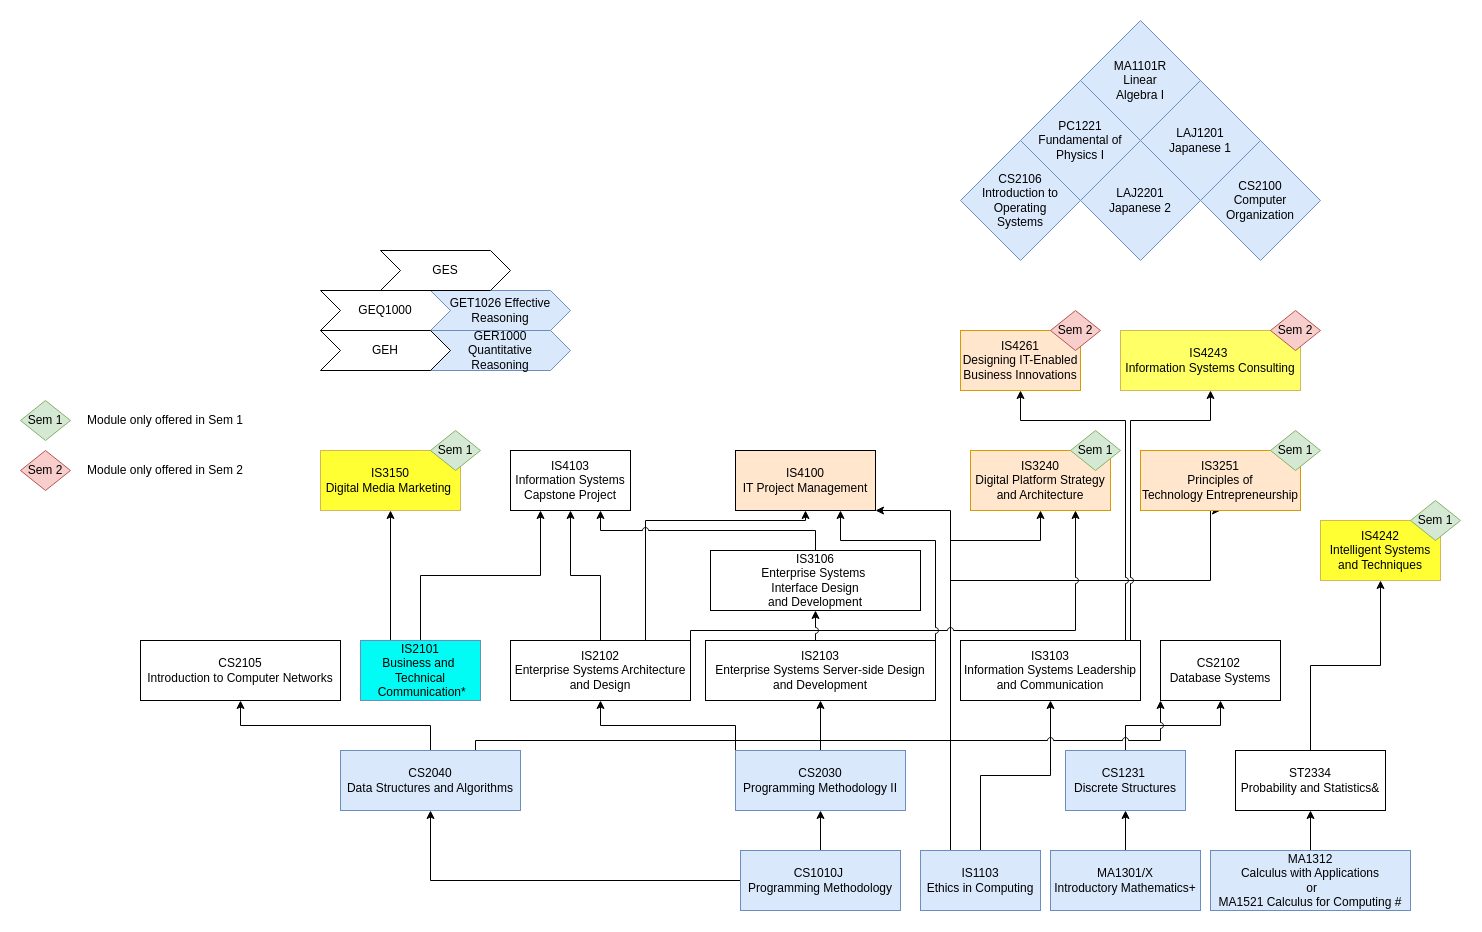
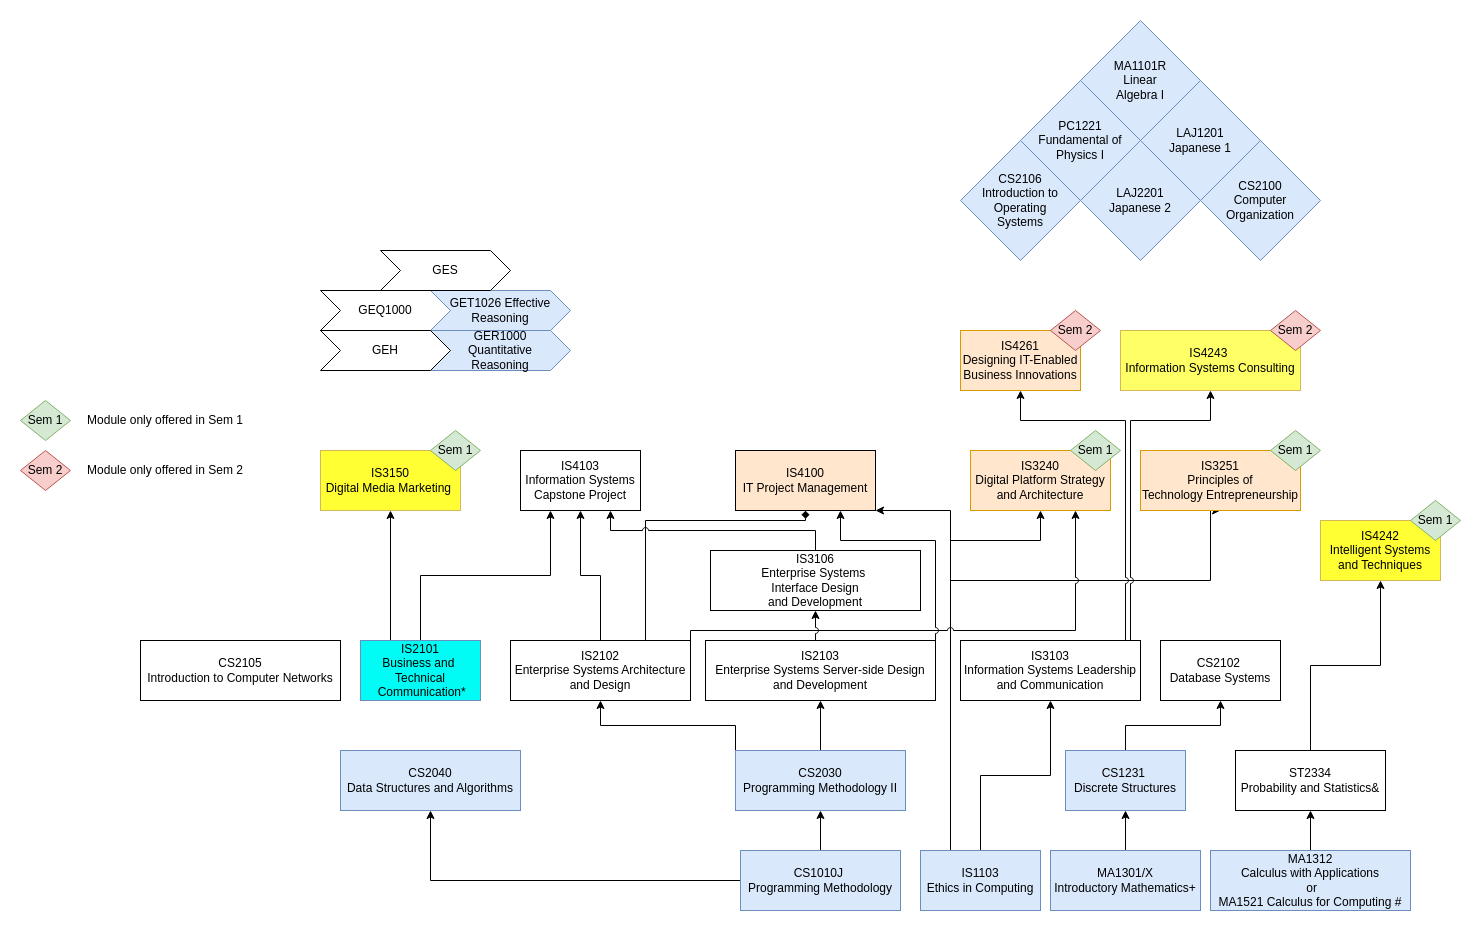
(571, 481) -> (581, 481)
(804, 521) -> (804, 521)
(340, 726) -> none
(838, 741) -> none
